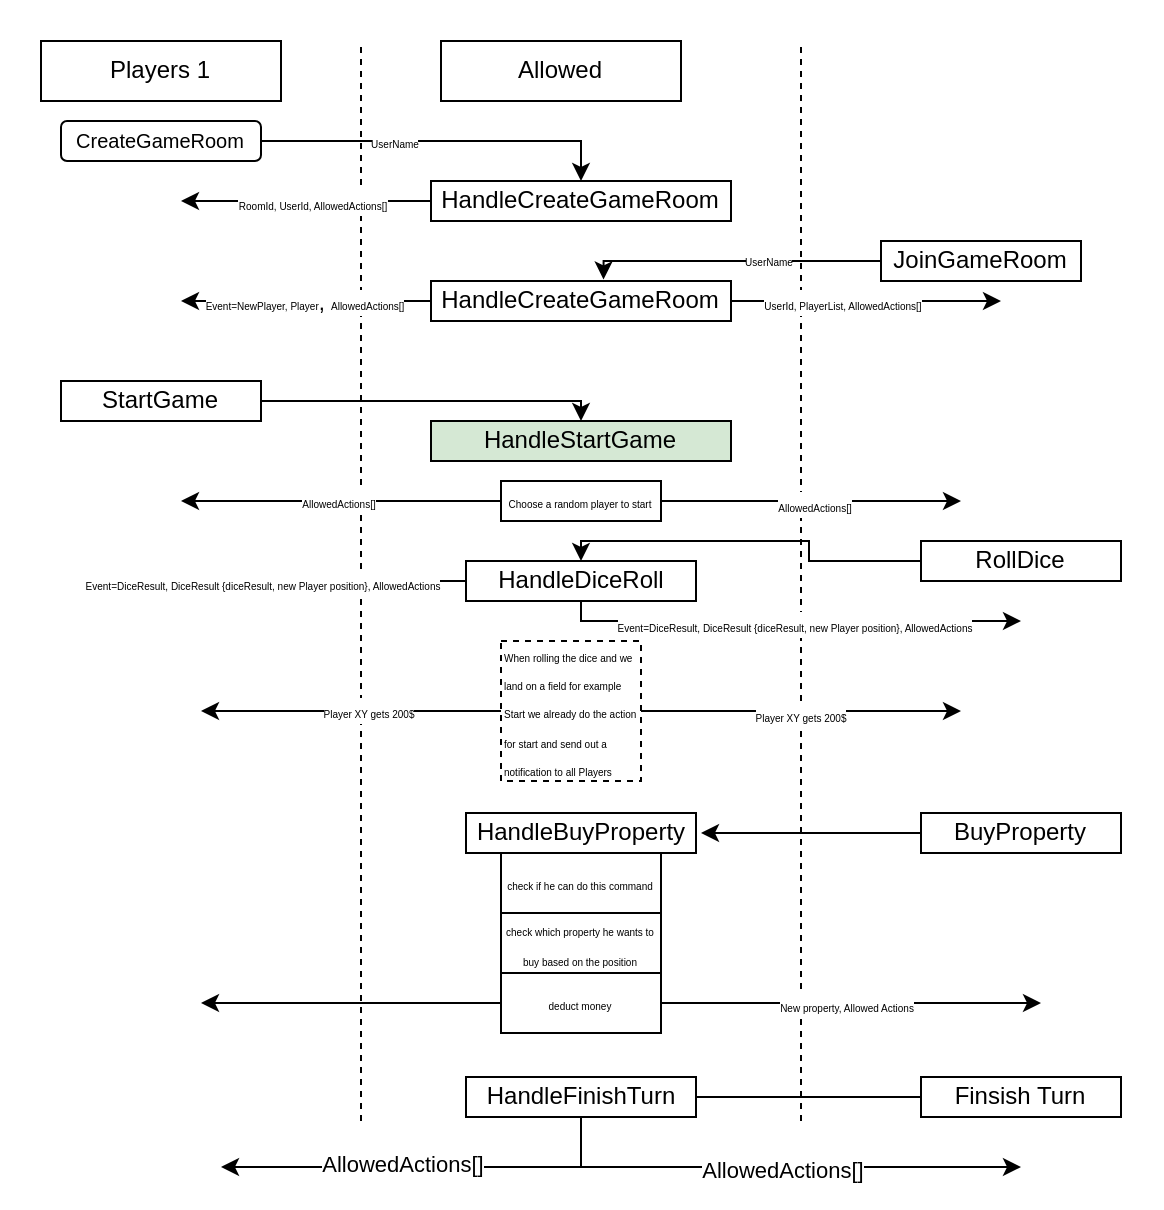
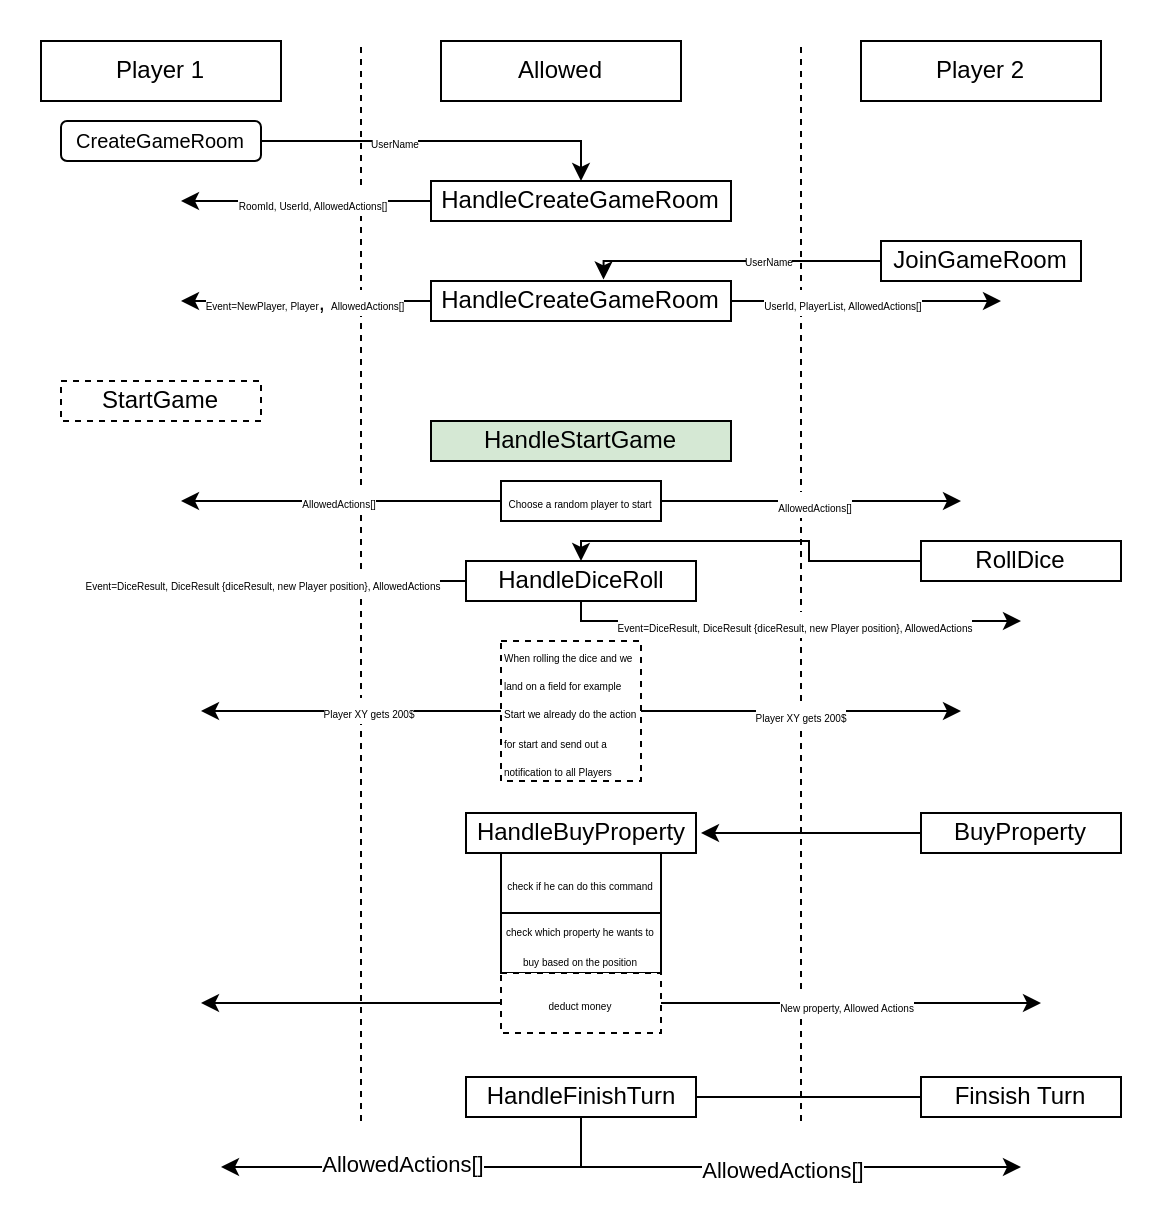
(161, 71) -> (161, 71)
none -> (981, 71)
(161, 401) -> (161, 401)
(424, 401) -> none
(581, 1003) -> (581, 1003)
